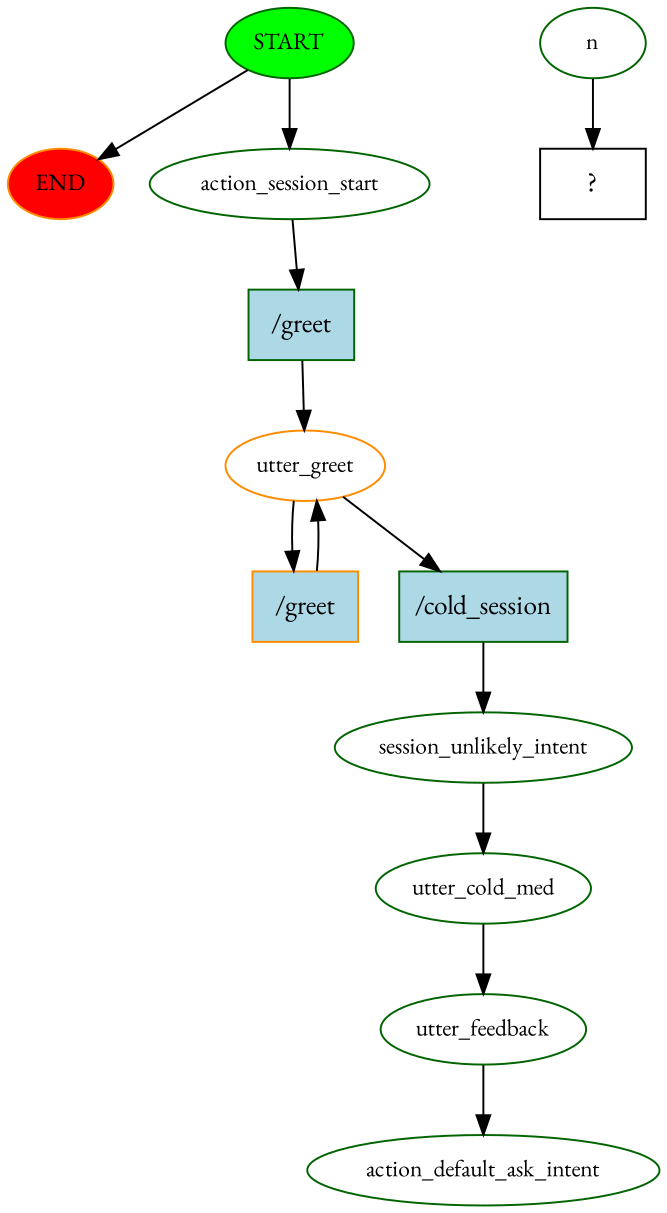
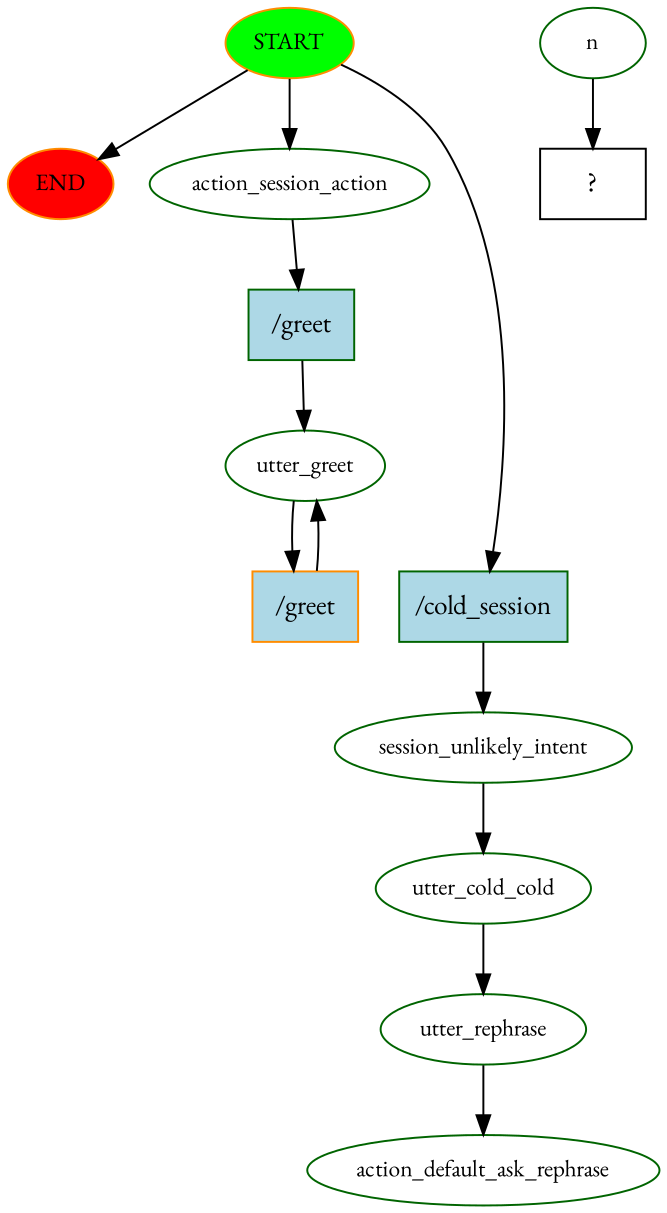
(290, 43) -> (290, 43)
(290, 184) -> (290, 184)
(305, 466) -> (305, 466)
(384, 528) -> (492, 278)
(483, 888) -> (483, 888)
(483, 1029) -> (483, 1029)
(483, 1170) -> (483, 1170)
